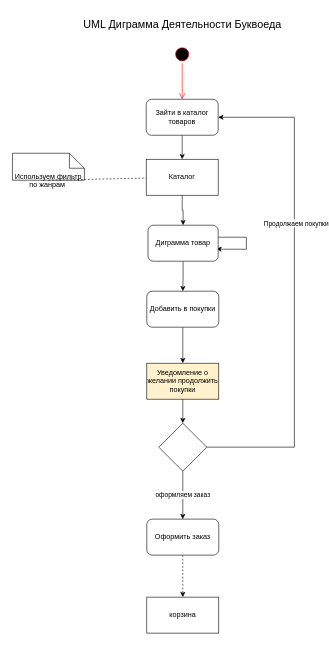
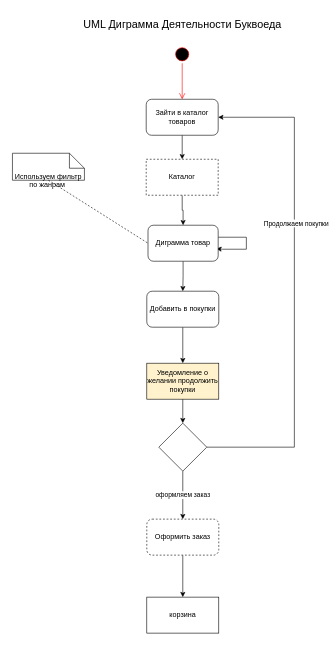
(182, 177) -> (182, 177)
(98, 179) -> (99, 212)
(183, 537) -> (183, 537)
(183, 573) -> (183, 573)
